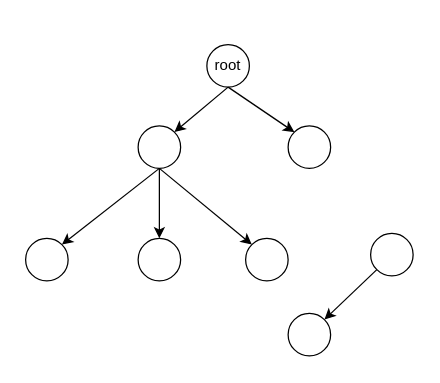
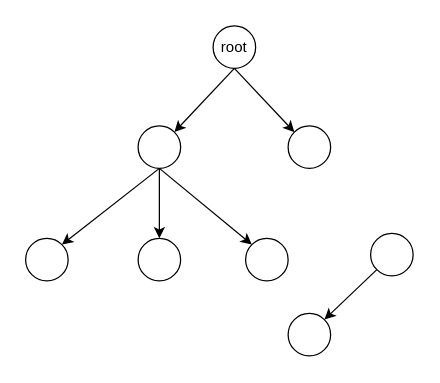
(228, 66) -> (234, 47)
